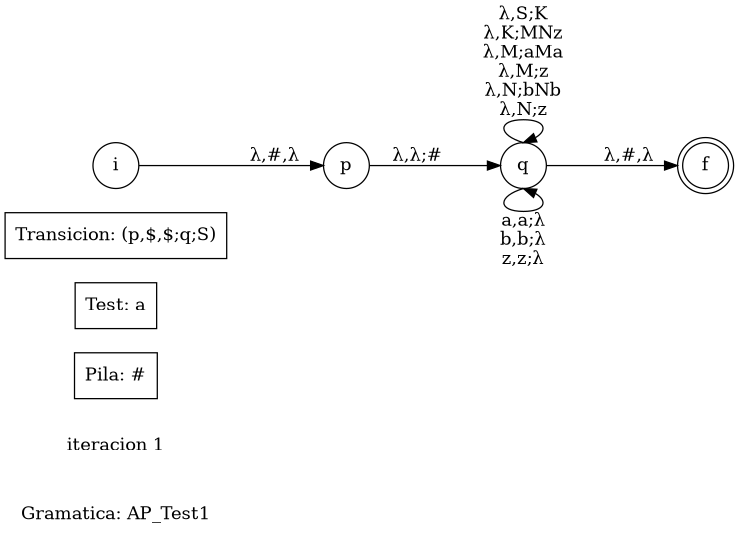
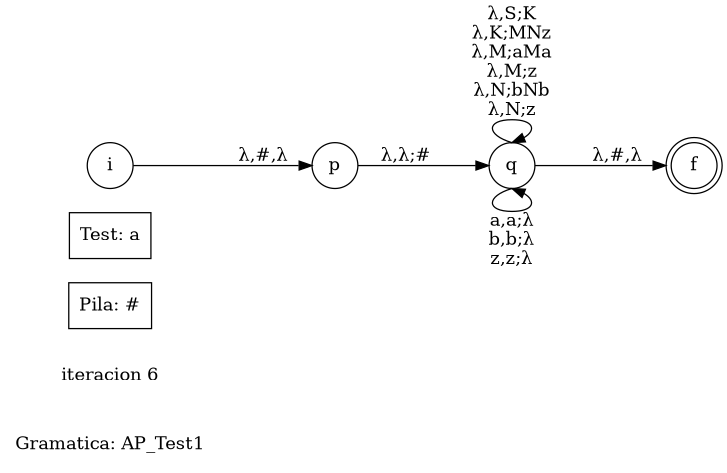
(116, 236) -> none
(116, 446) -> (110, 376)
